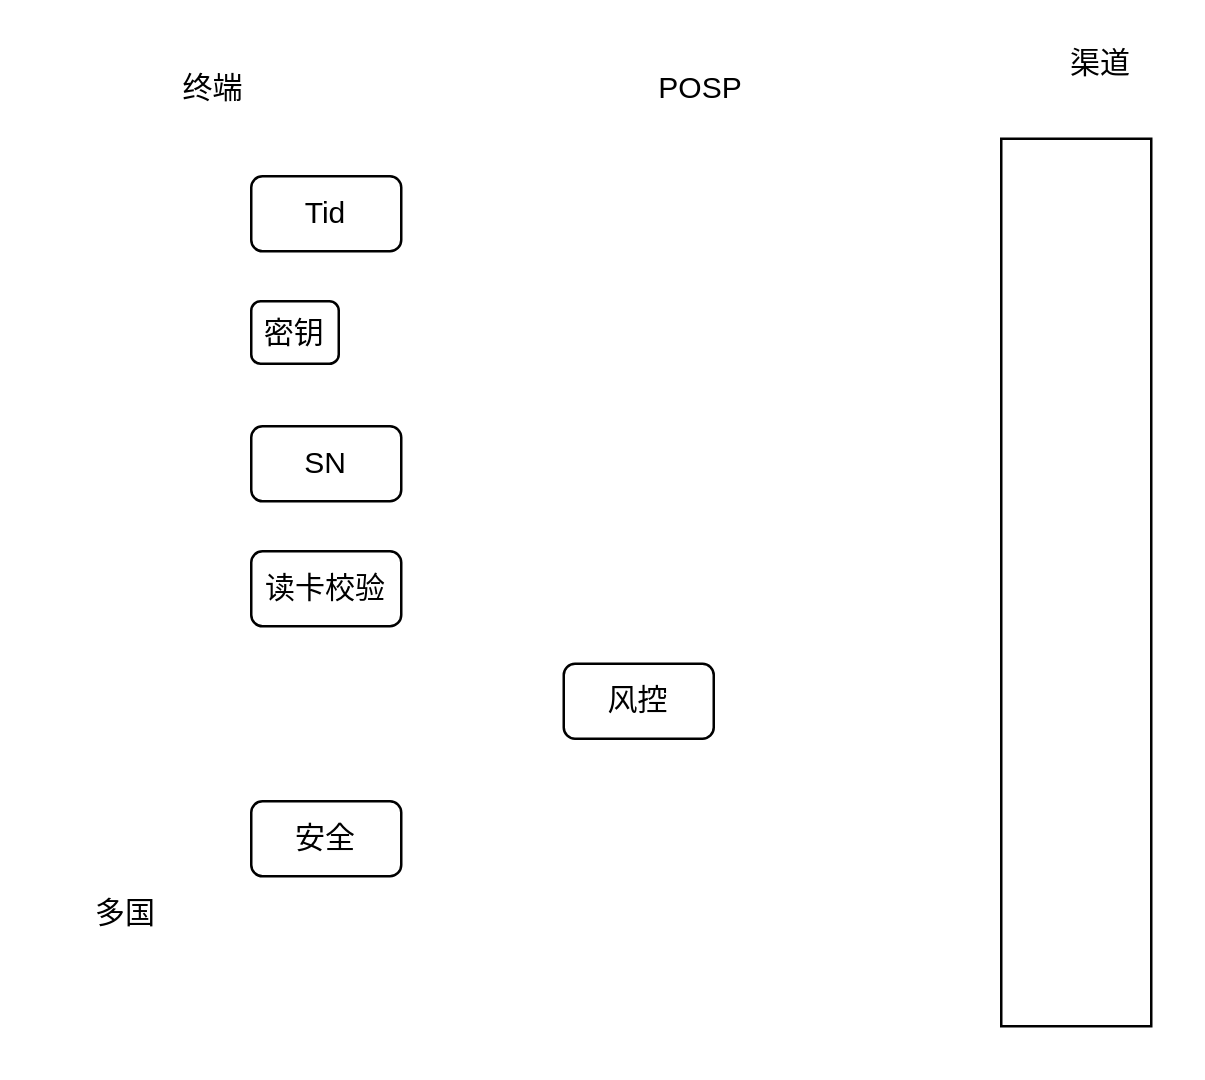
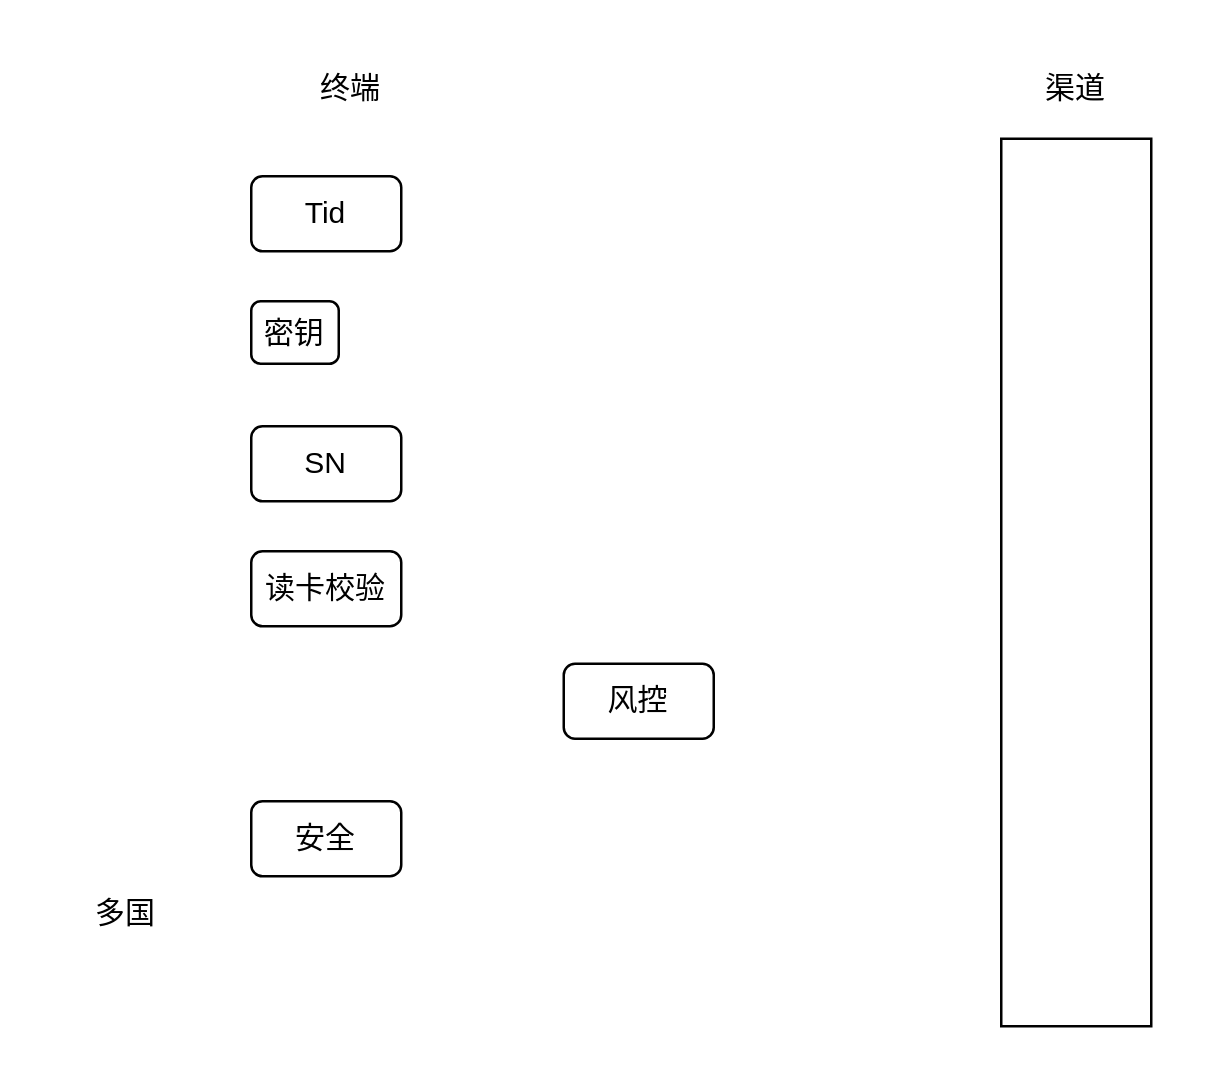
(1101, 64) -> (1076, 89)
(214, 89) -> (351, 89)
(701, 89) -> none
